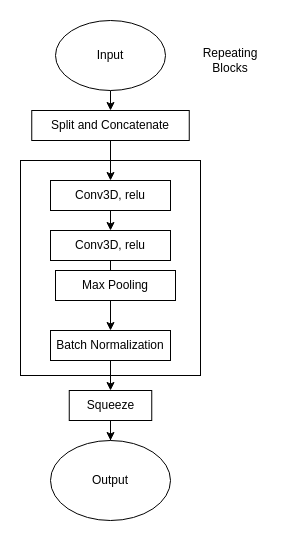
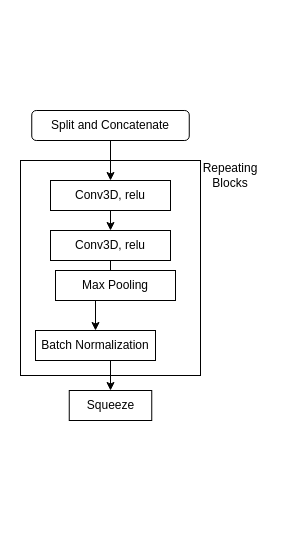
(111, 56) -> none
(231, 61) -> (231, 176)
(111, 97) -> none
(111, 126) -> (111, 126)
(111, 346) -> (96, 346)
(111, 435) -> none
(111, 481) -> none
